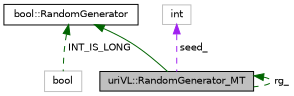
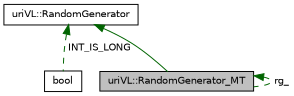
(71, 15) -> (71, 15)
(177, 15) -> none
(63, 81) -> (63, 81)
